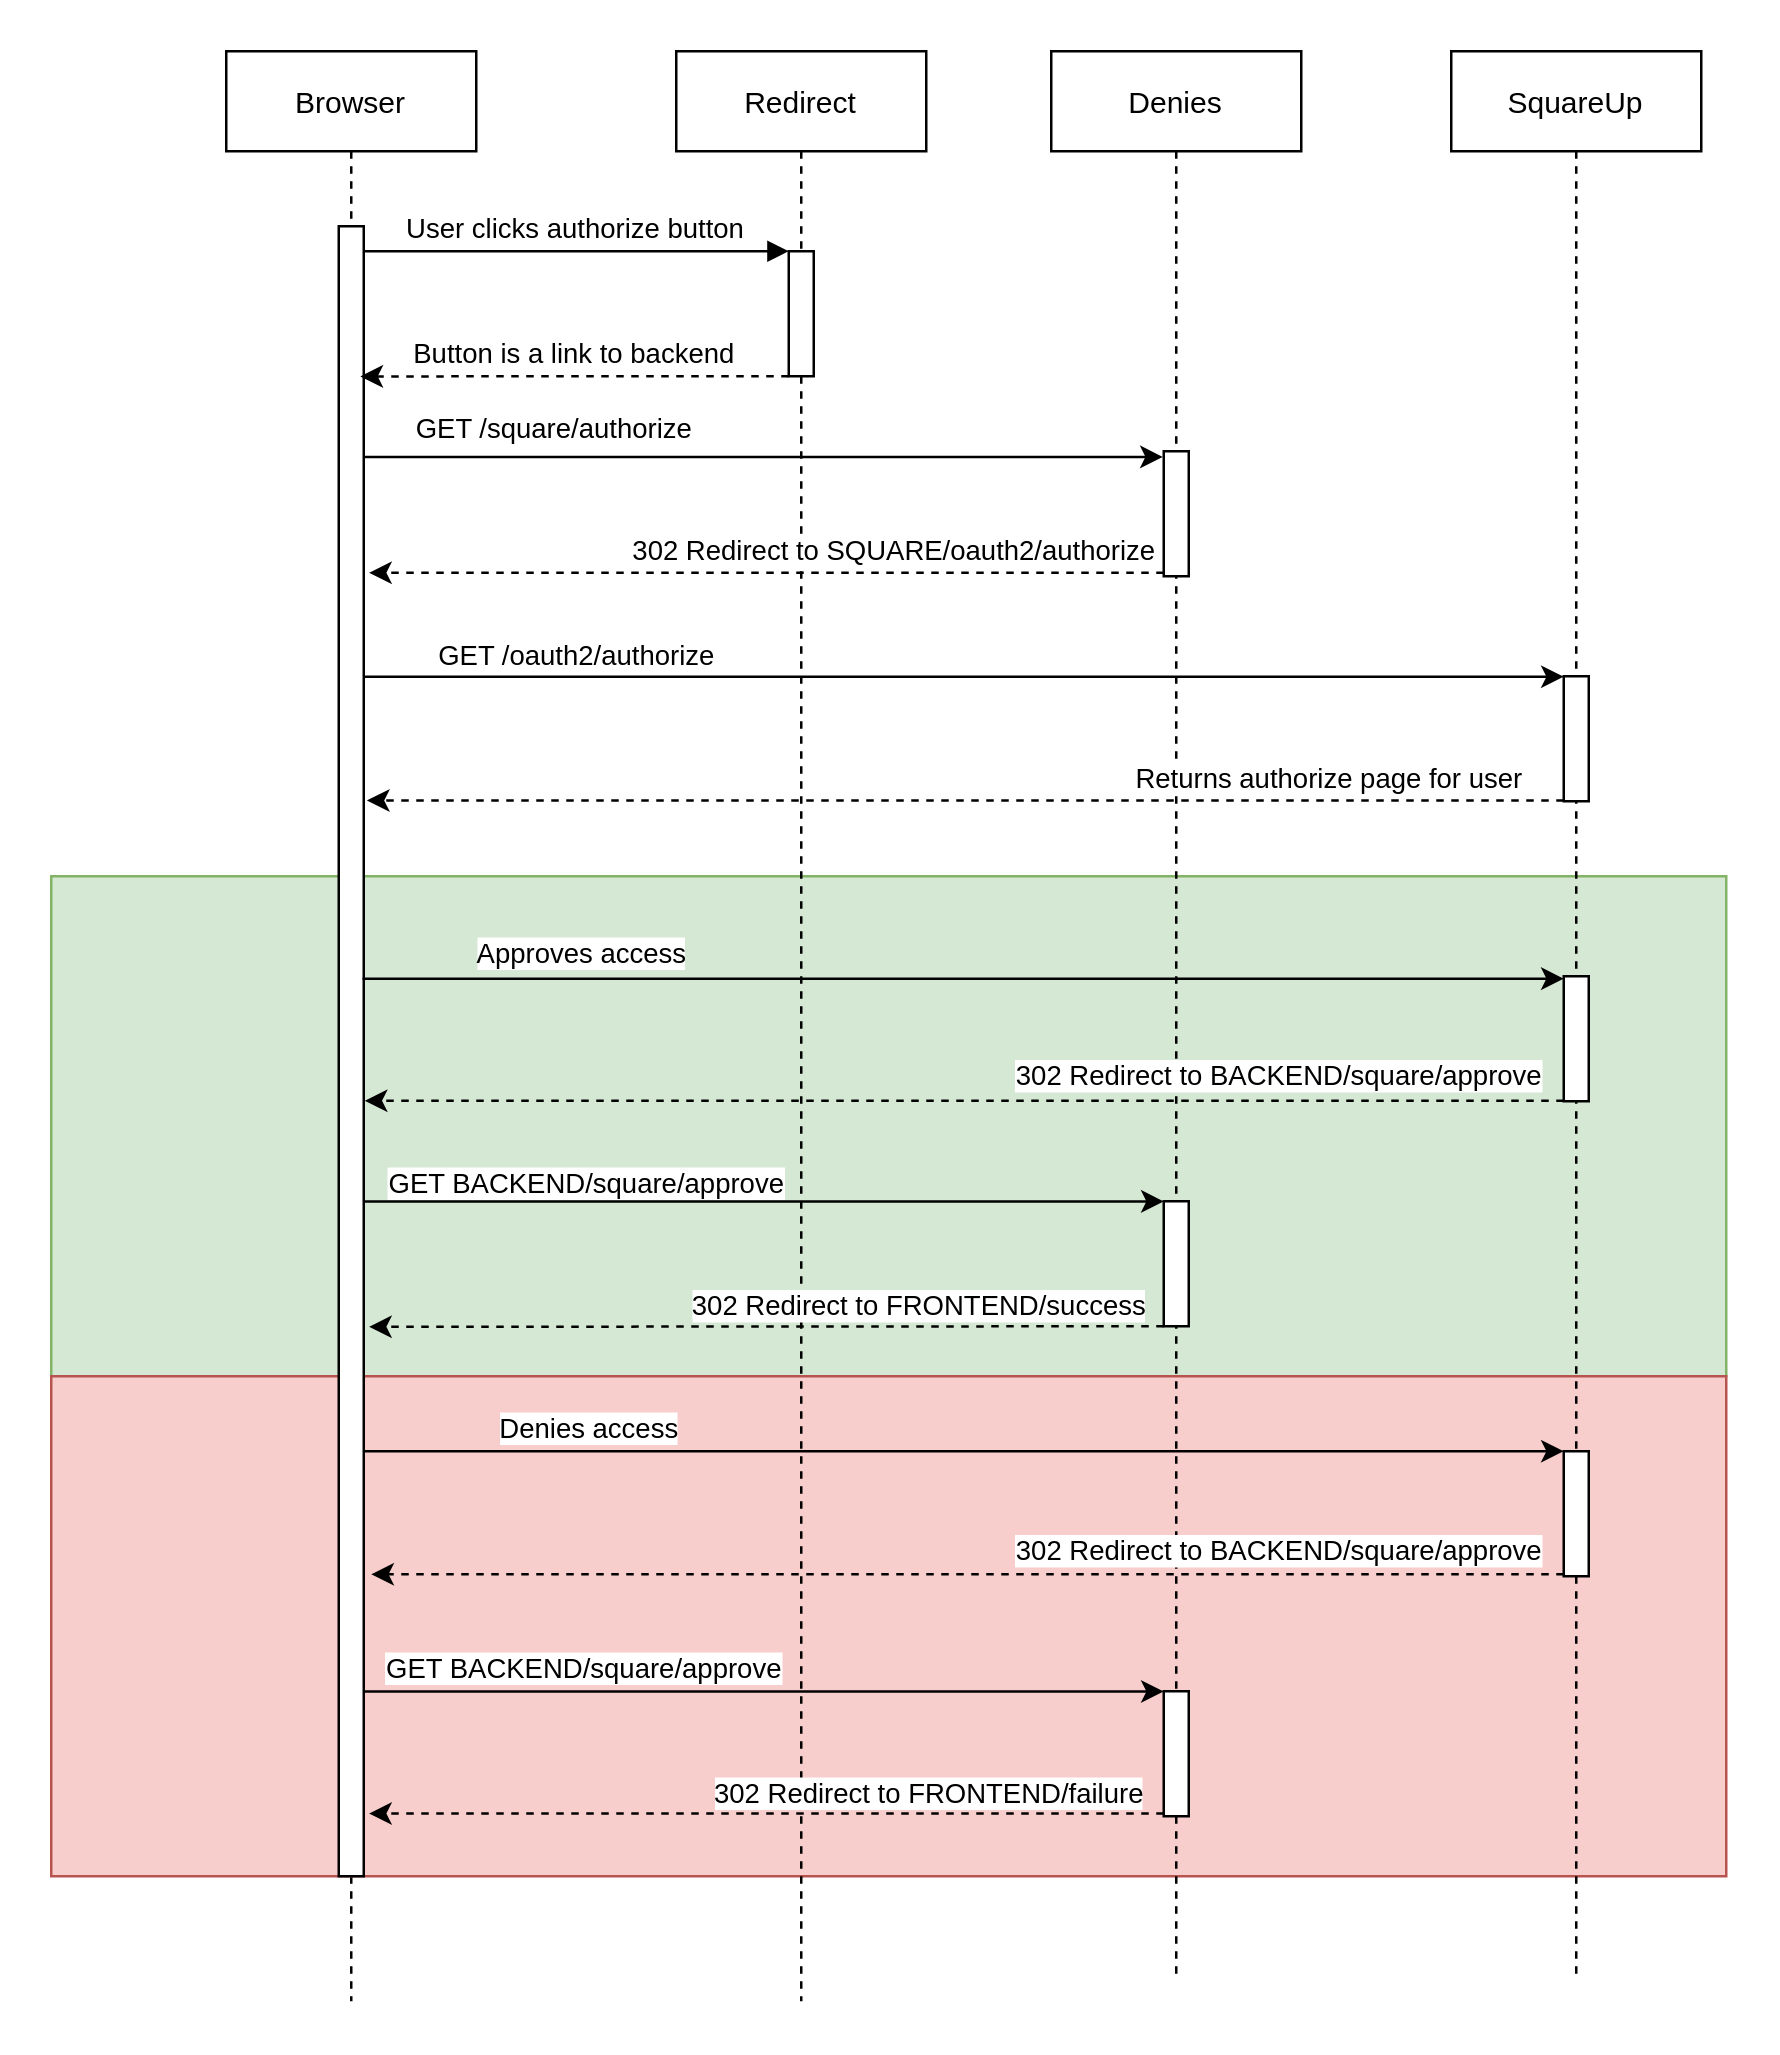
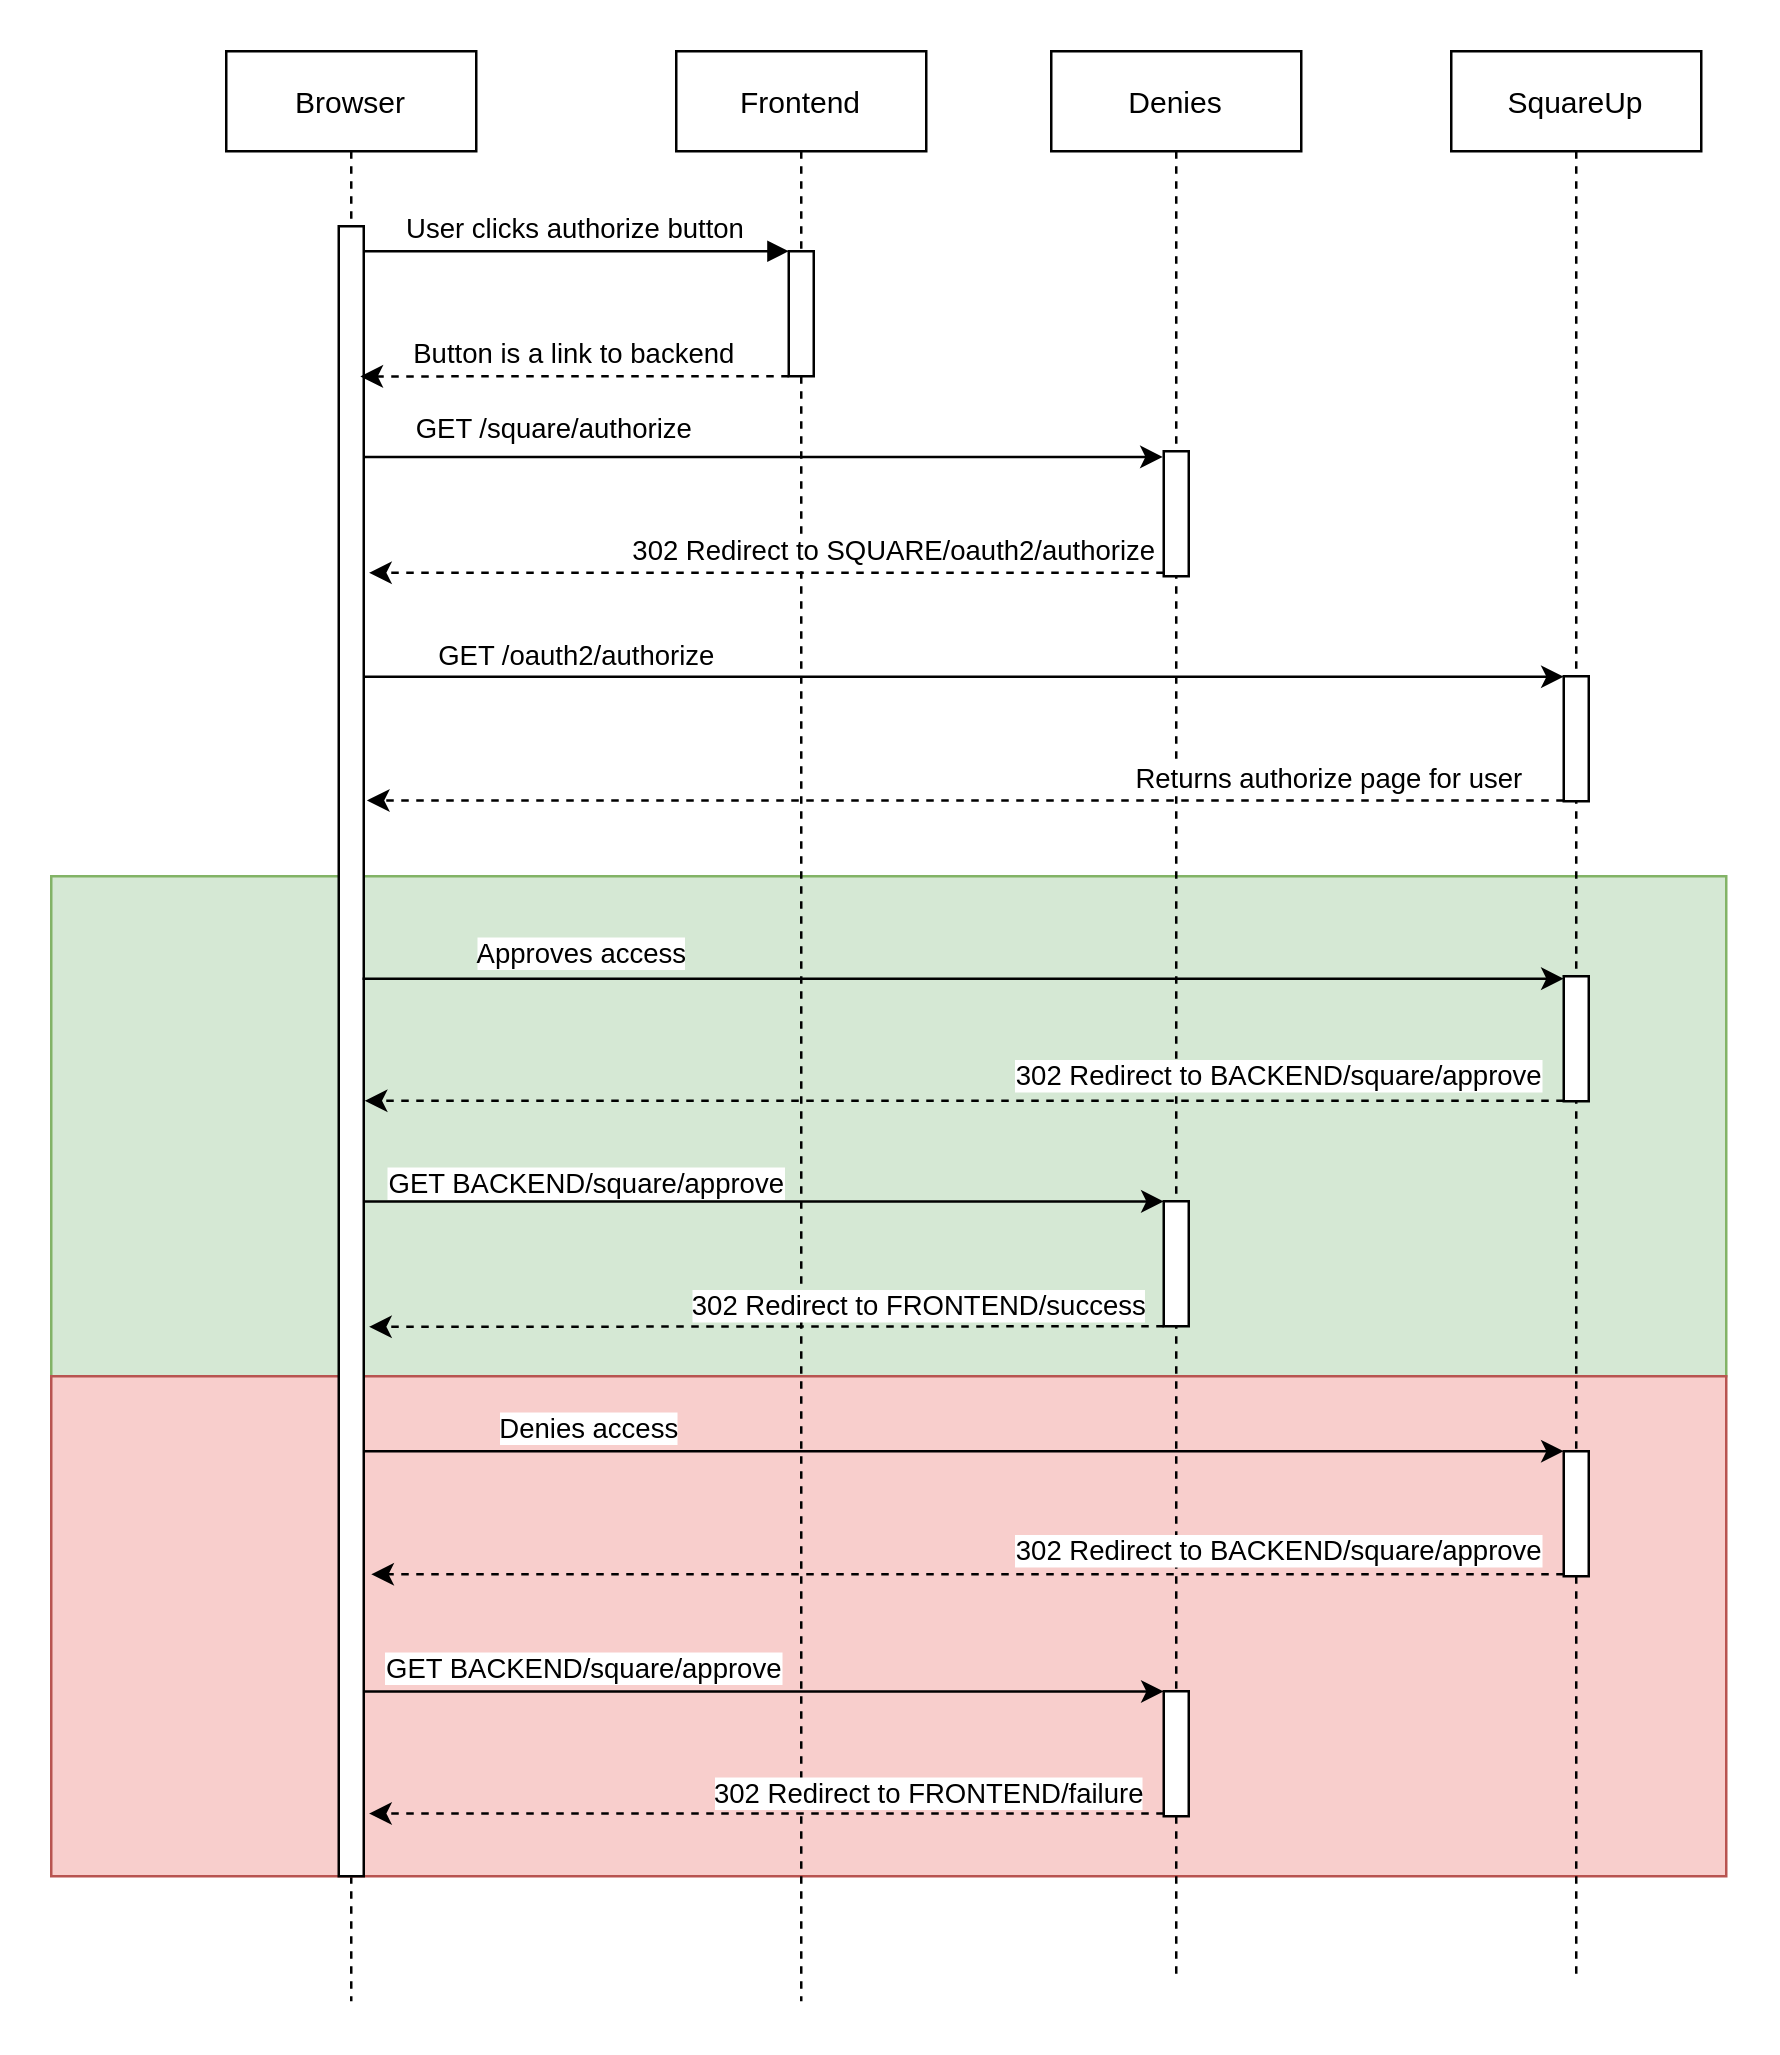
(800, 103) -> (800, 103)
